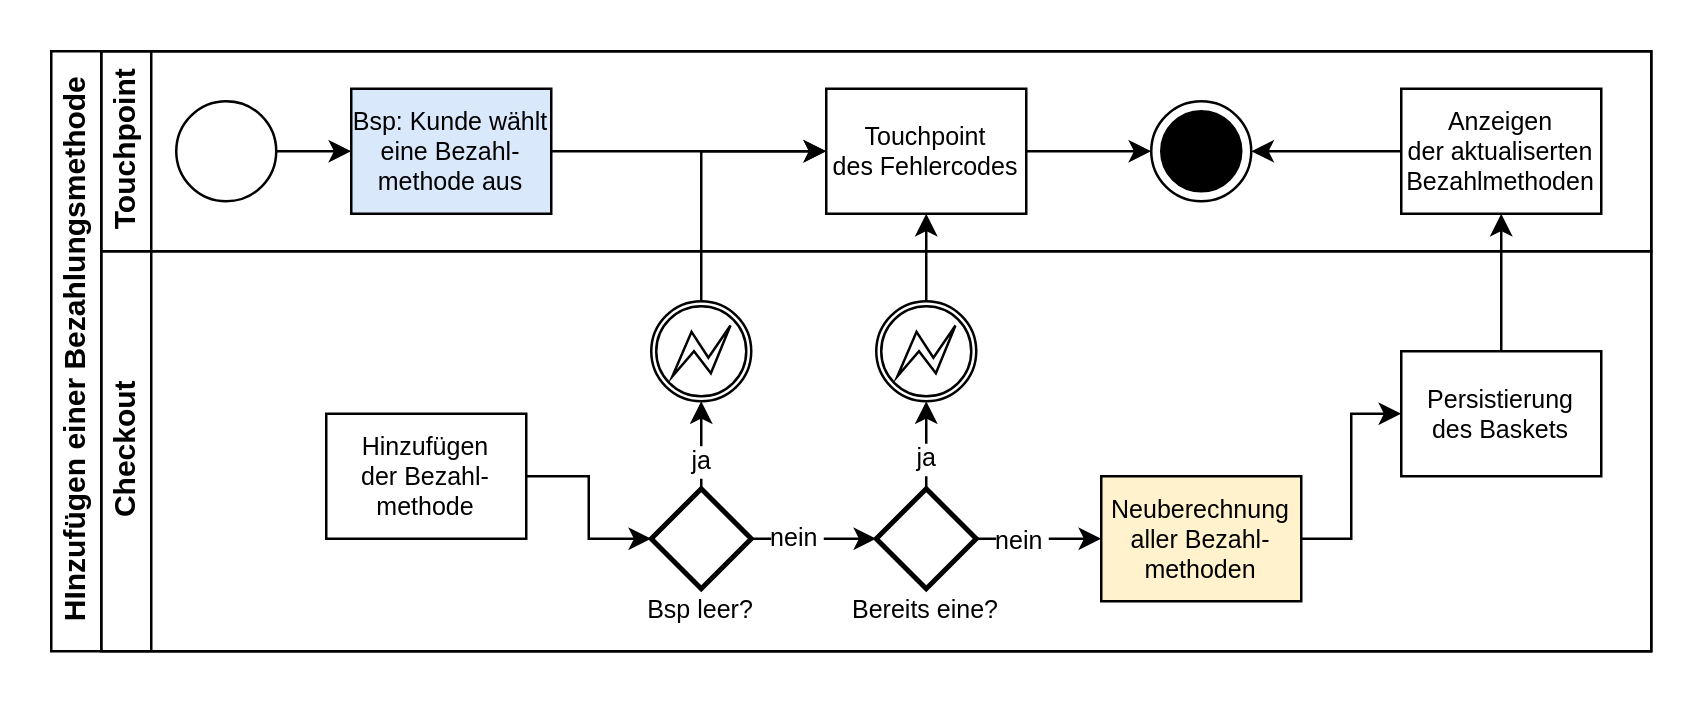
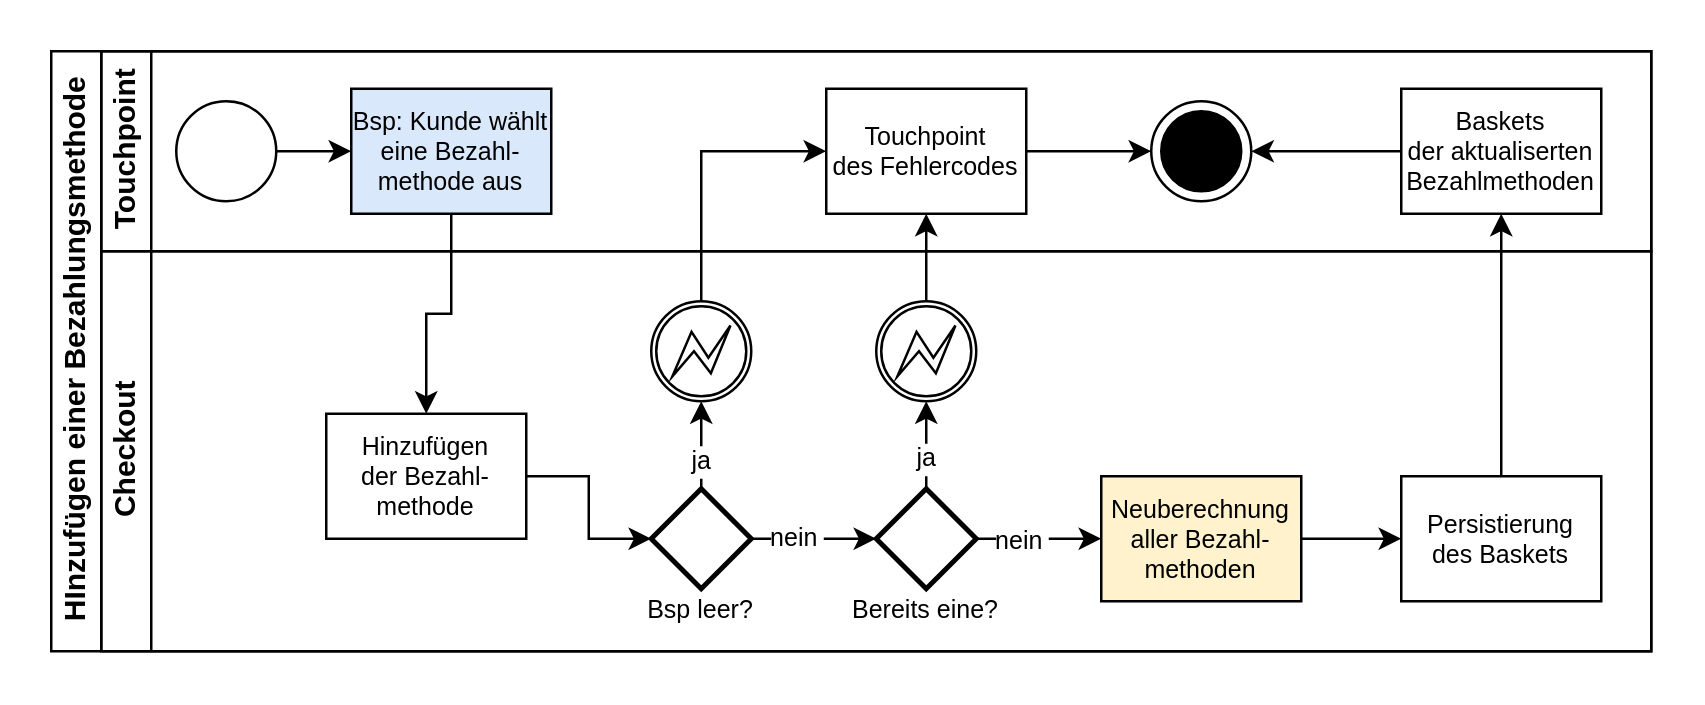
(1500, 122) -> (1500, 122)
(623, 151) -> (447, 314)
(1501, 414) -> (1501, 539)
